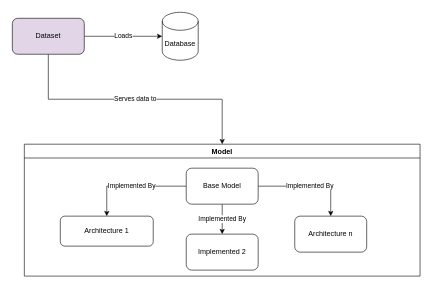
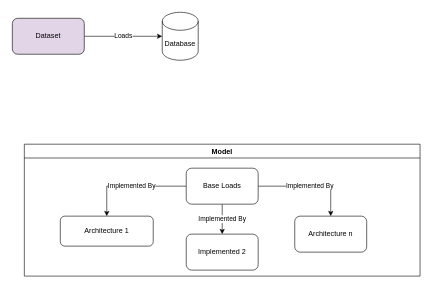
(135, 99) -> none
(222, 186) -> (222, 186)
